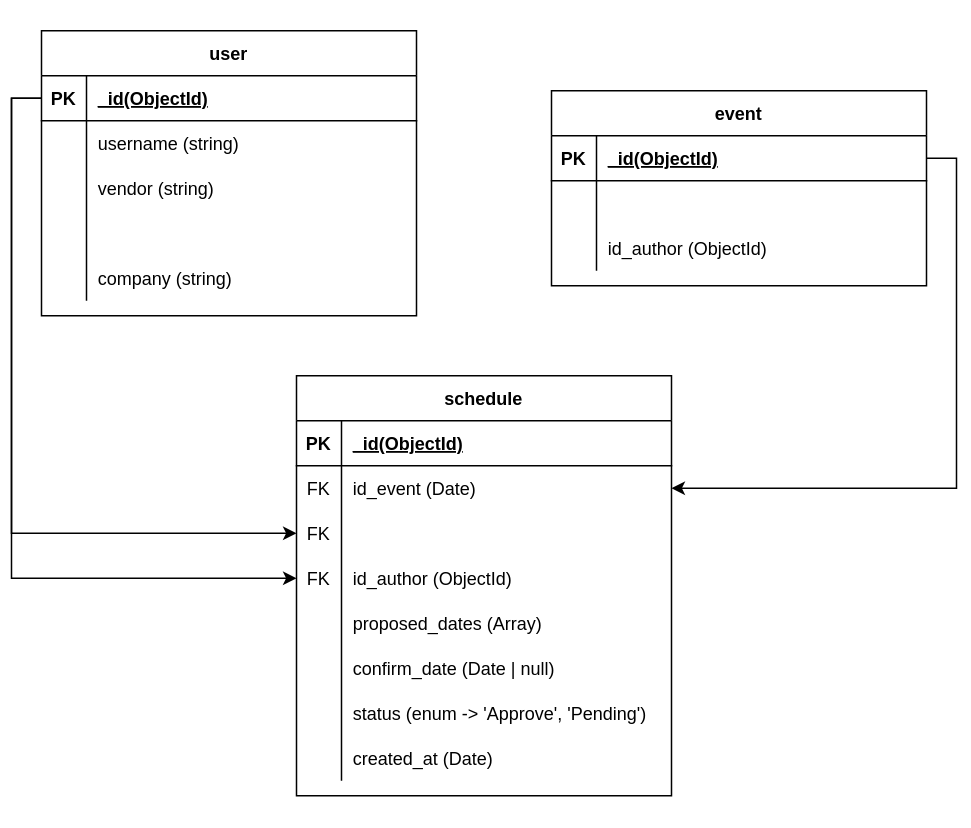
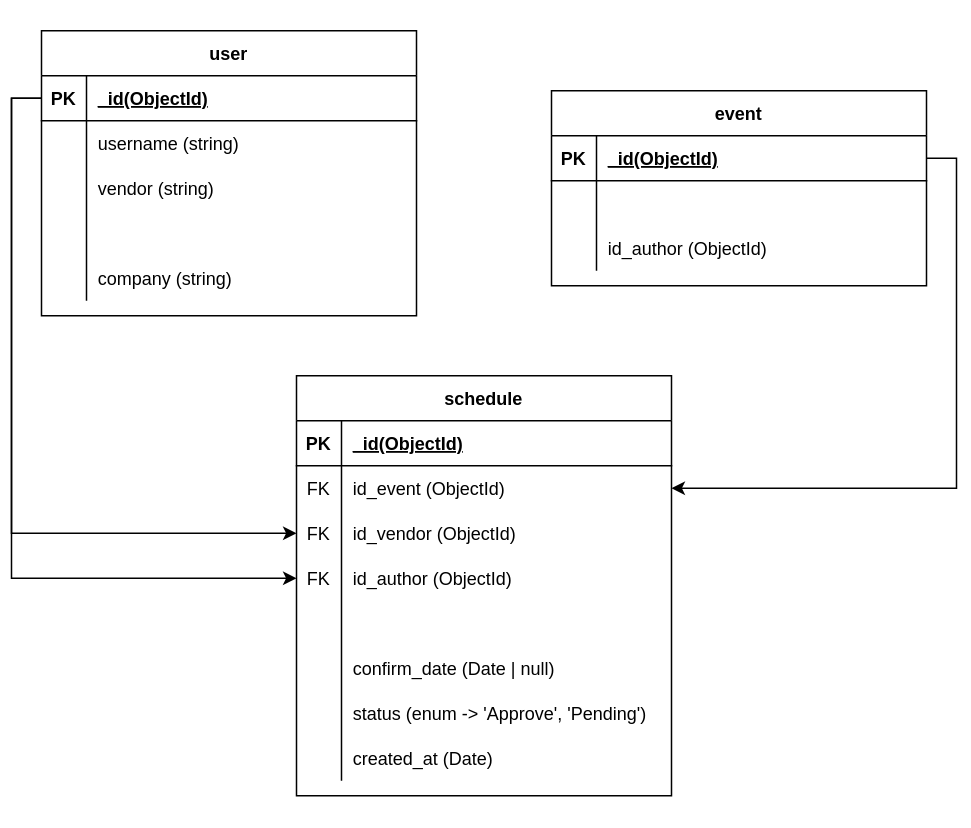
(423, 489) -> (444, 489)
none -> (506, 533)
(506, 623) -> none
